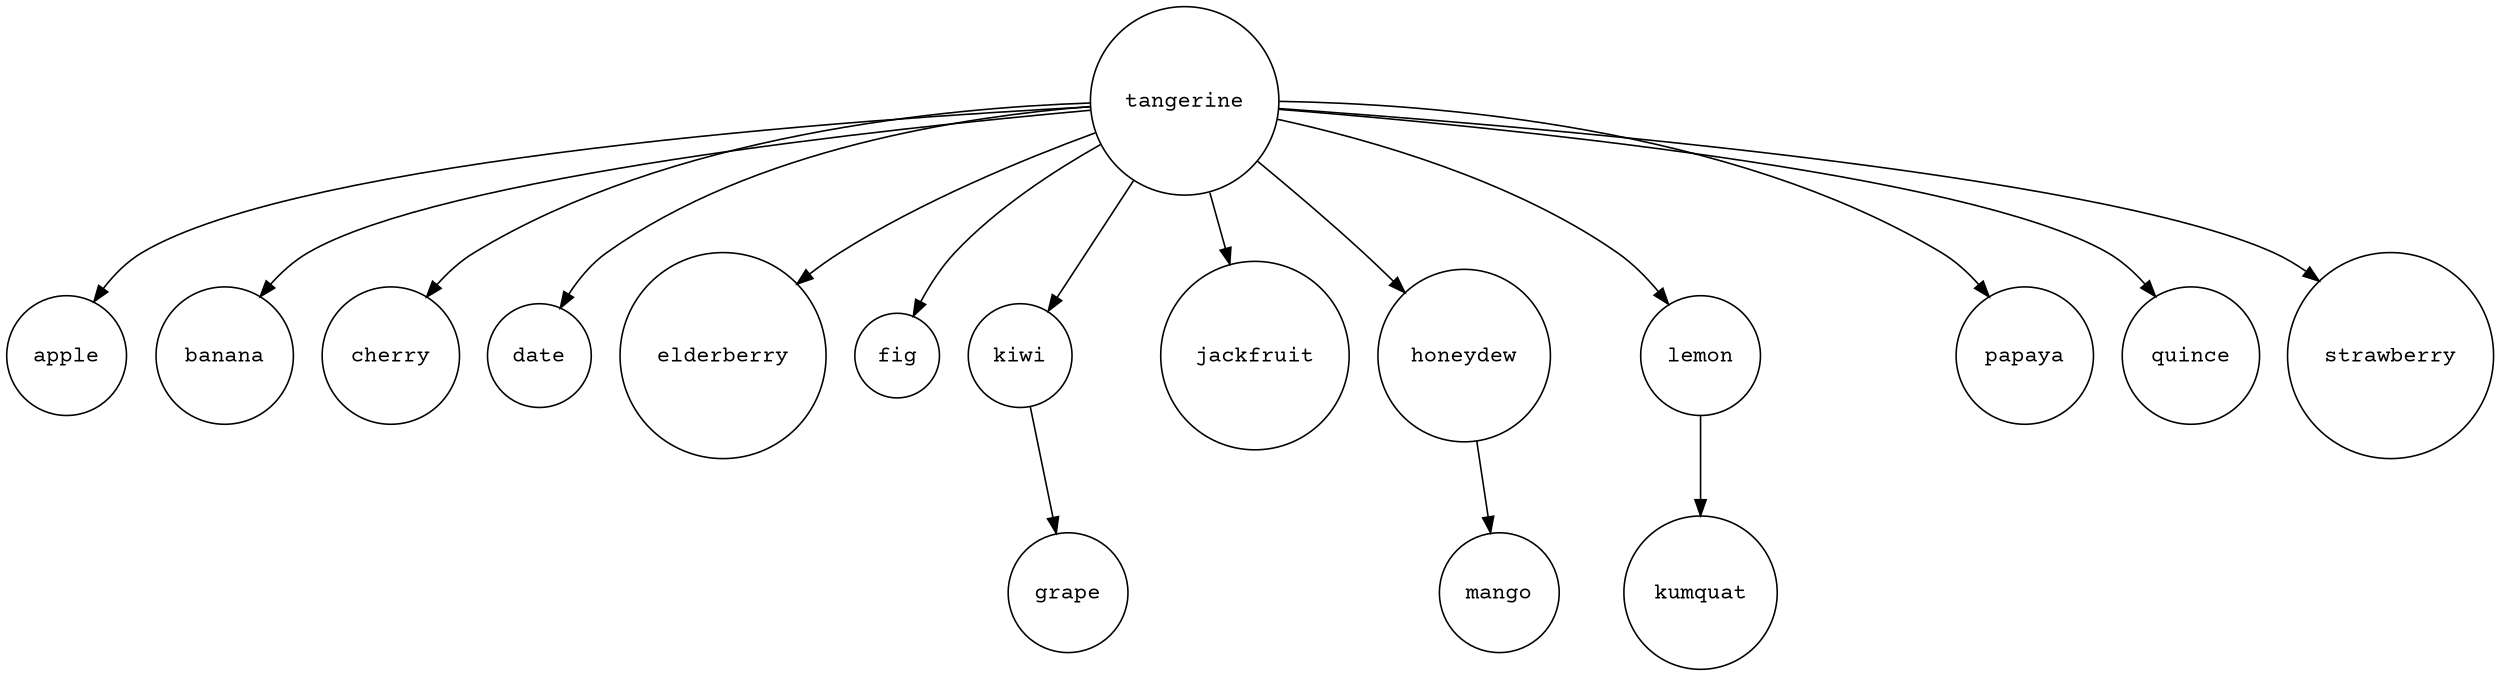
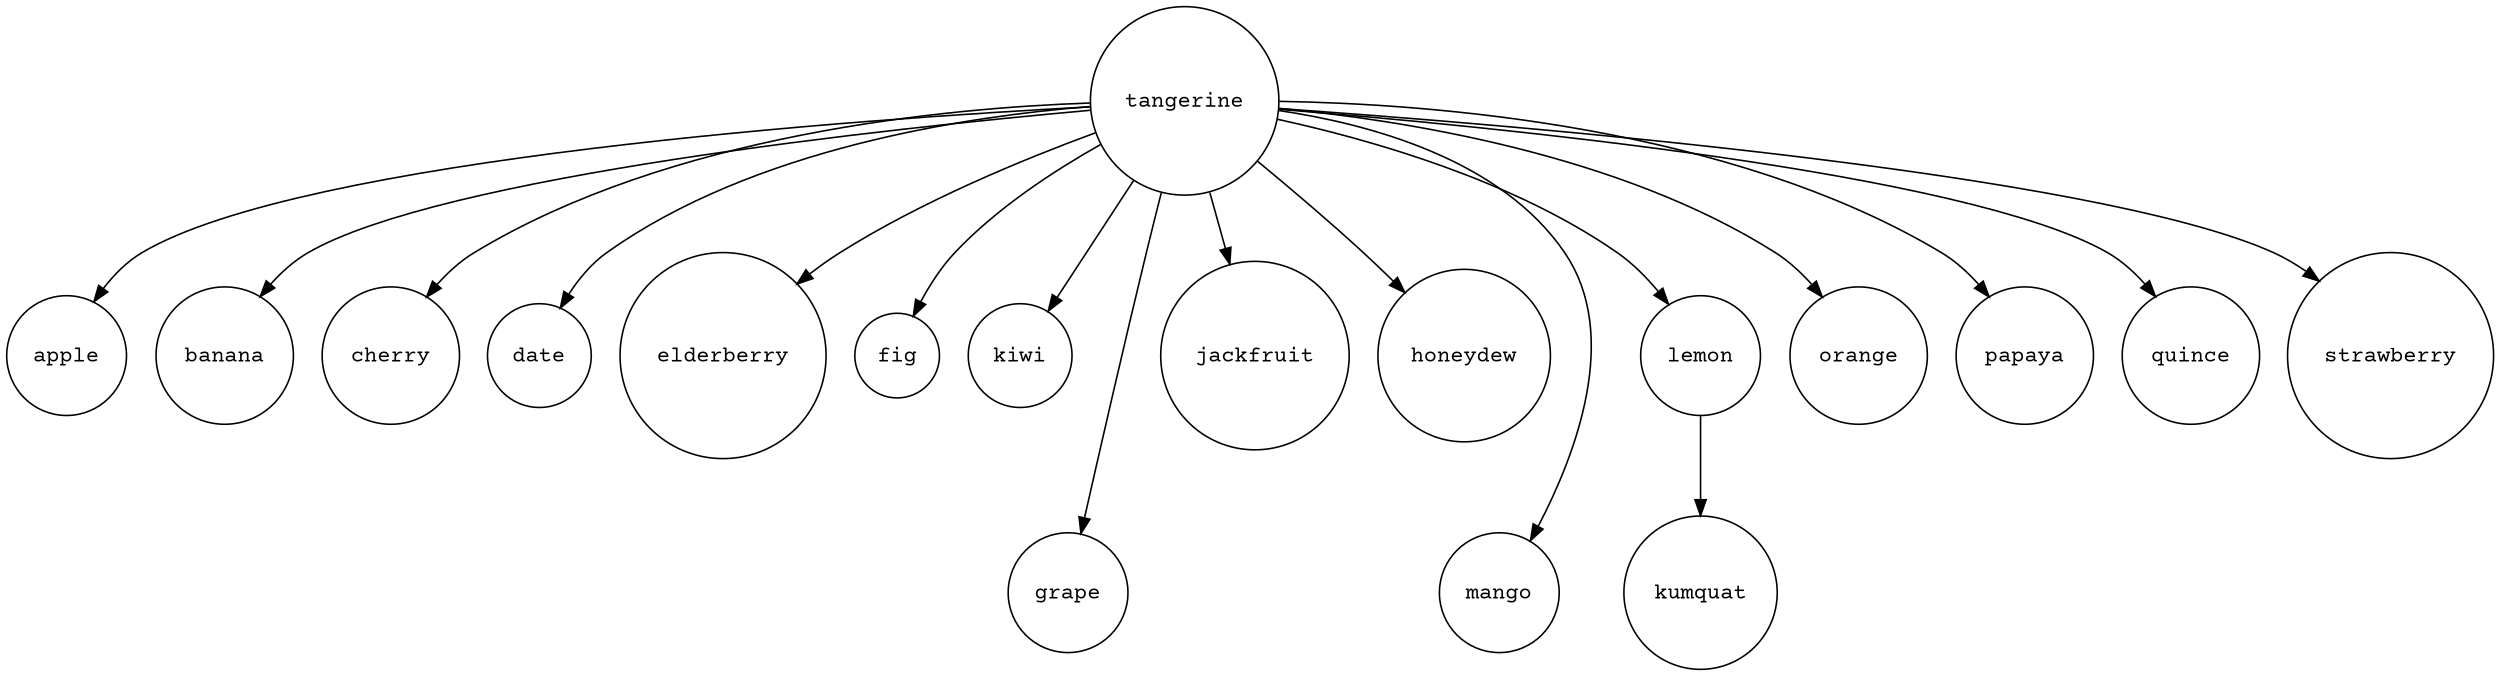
none -> (1859, 356)
(1042, 462) -> (1122, 355)
(1482, 479) -> (1552, 237)
